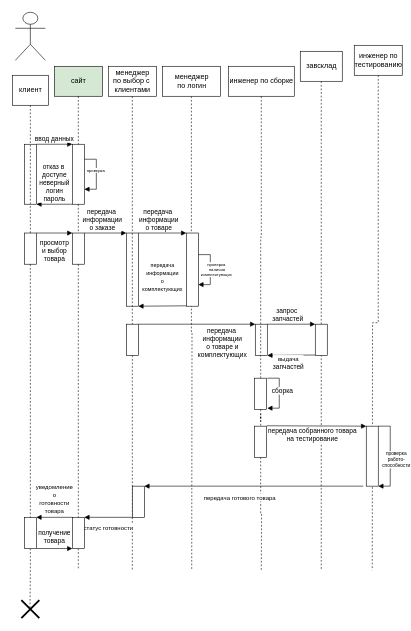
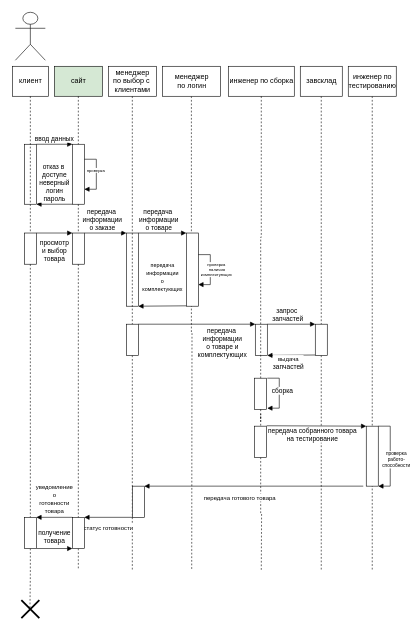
(378, 60) -> (372, 81)
(321, 66) -> (321, 81)
(262, 81) -> (262, 81)
(30, 90) -> (30, 81)
